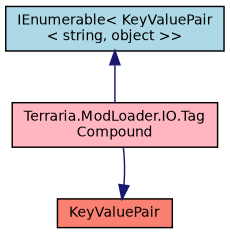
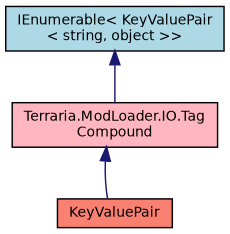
(125, 166) -> (106, 180)
